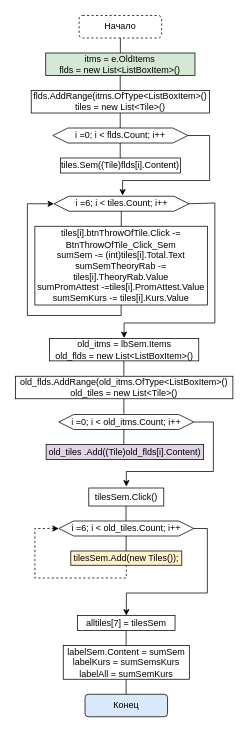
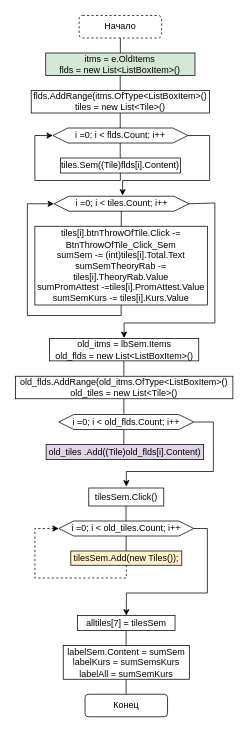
none -> (80, 180)
(122, 204) -> (122, 204)
(126, 422) -> (126, 422)
(126, 528) -> (126, 528)
(126, 705) -> (126, 705)
